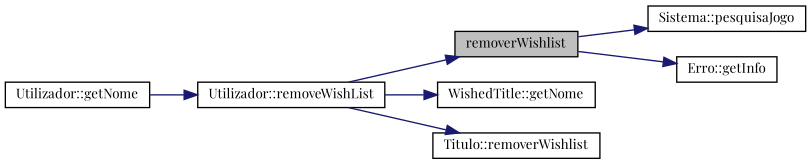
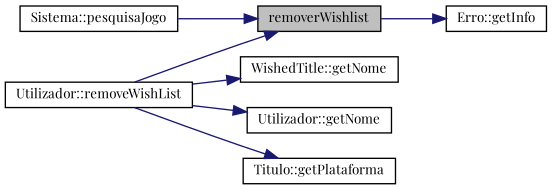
(606, 33) -> (211, 19)
(167, 95) -> (213, 108)
(516, 146) -> (319, 171)
